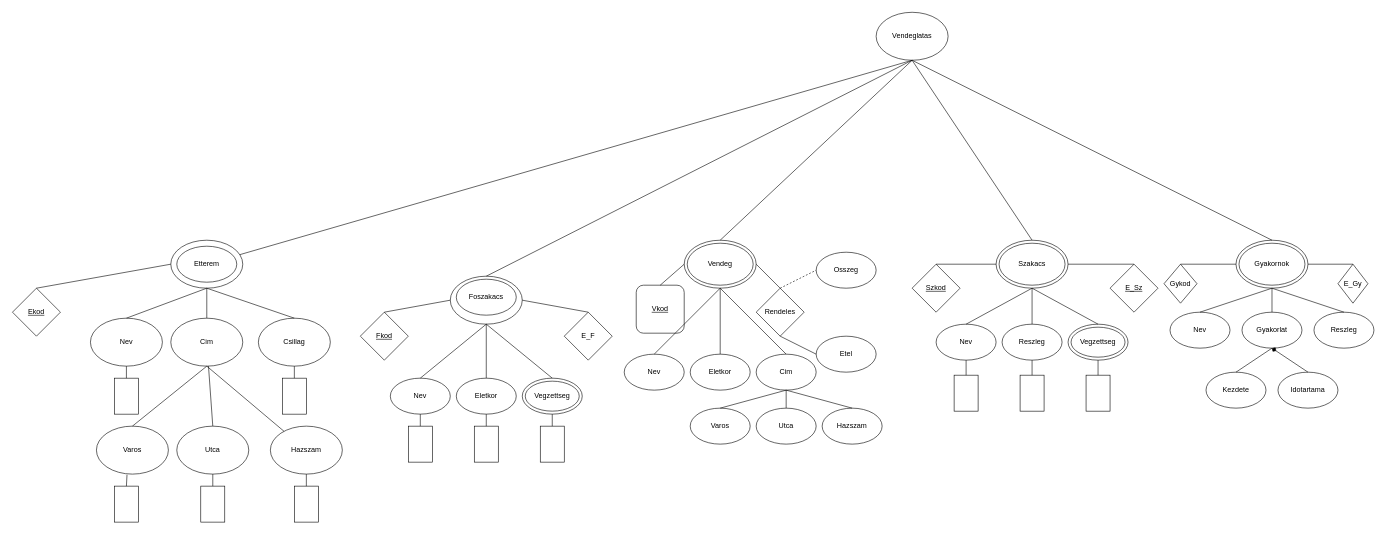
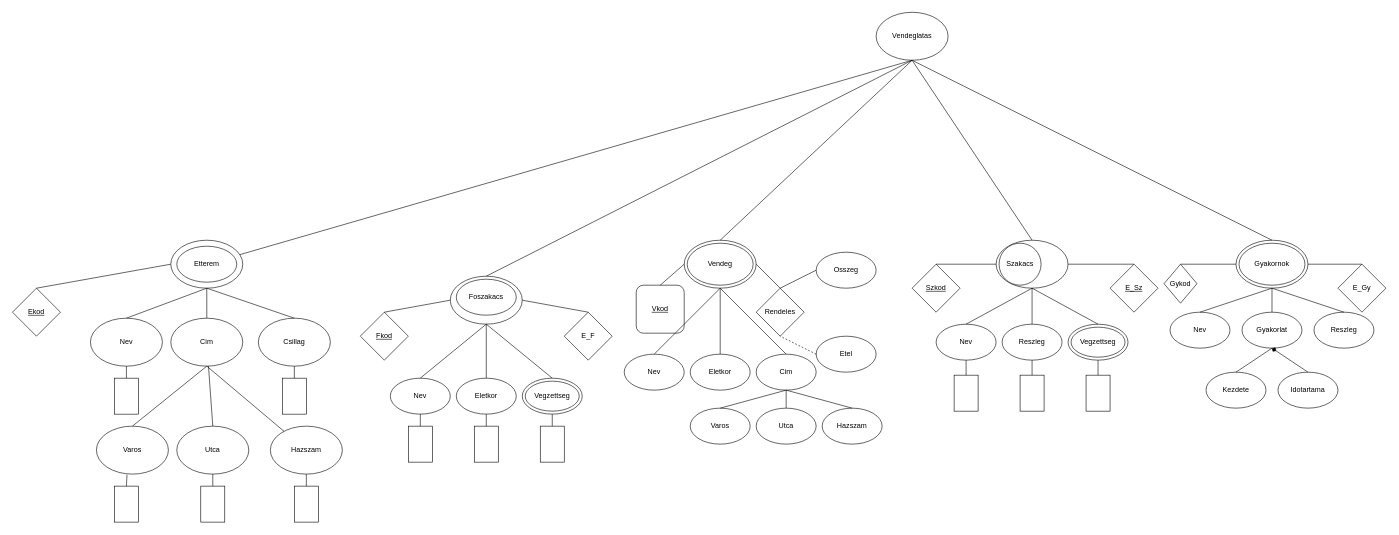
(1032, 264) -> (1020, 264)
(798, 279) -> (798, 279)
(1353, 284) -> (1362, 288)
(798, 345) -> (798, 345)
